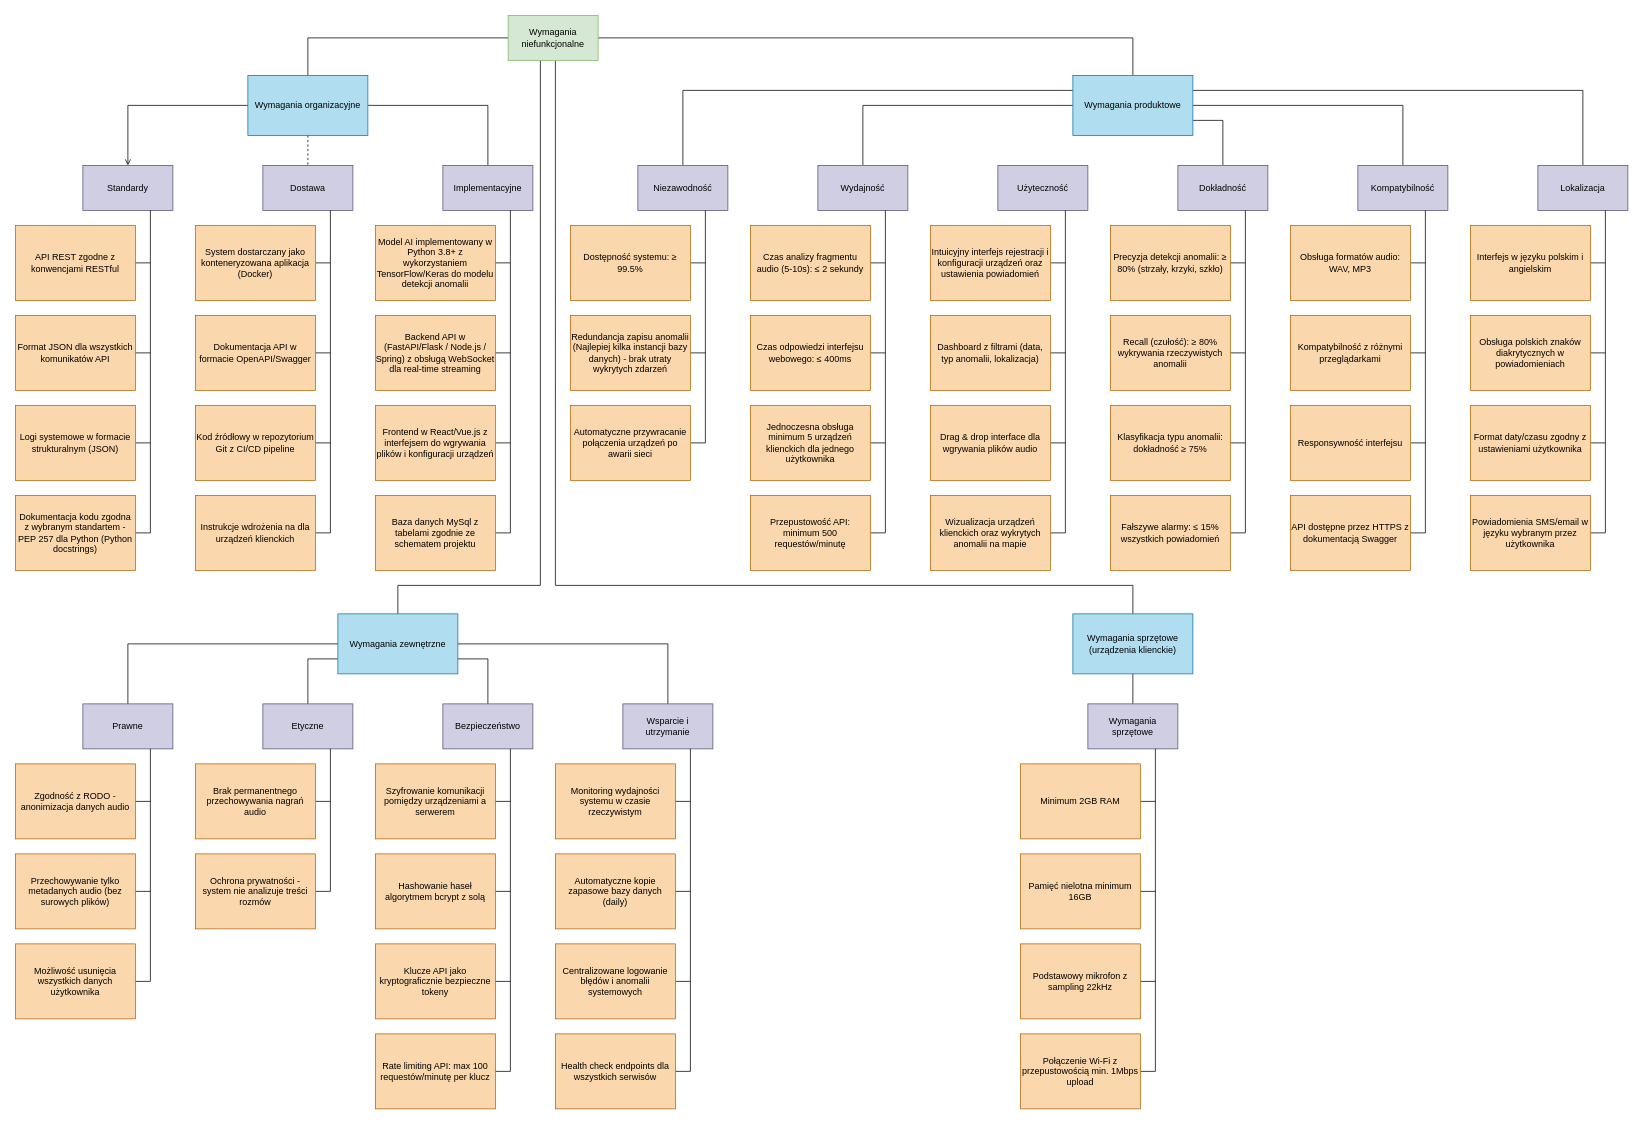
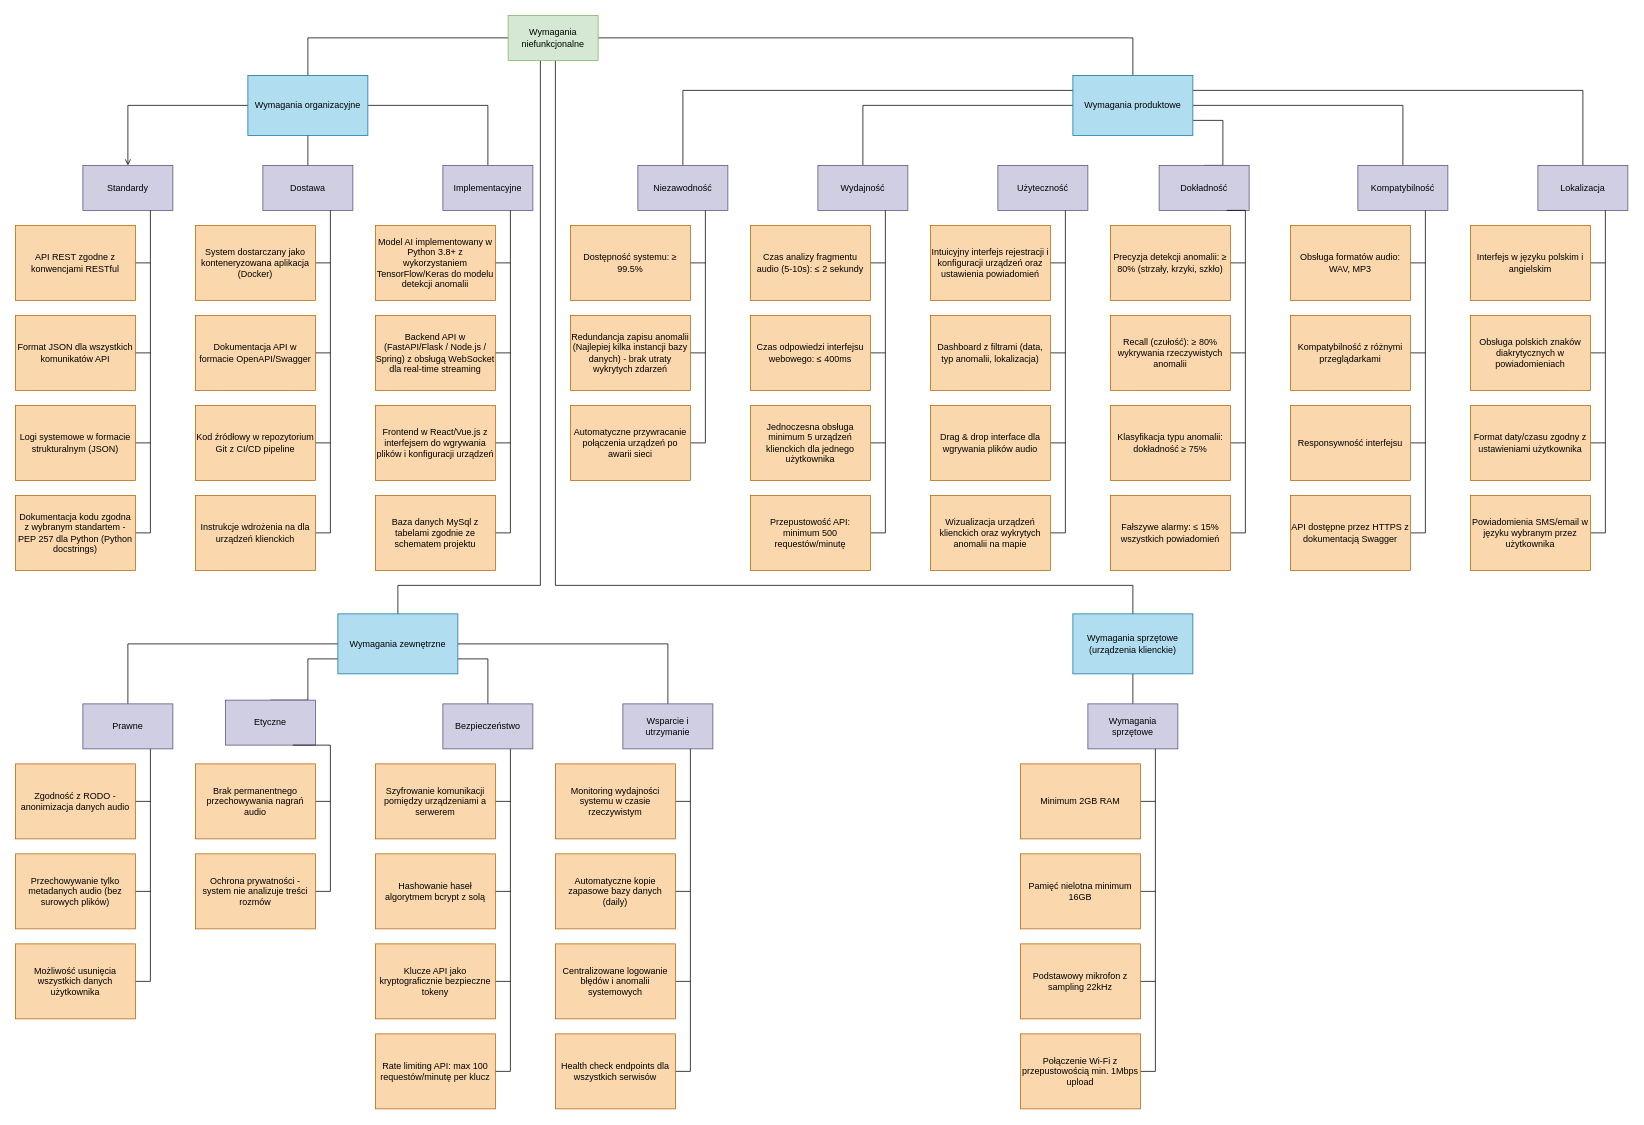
(308, 149) -> (308, 149)
(1223, 188) -> (1204, 188)
(308, 726) -> (270, 723)
